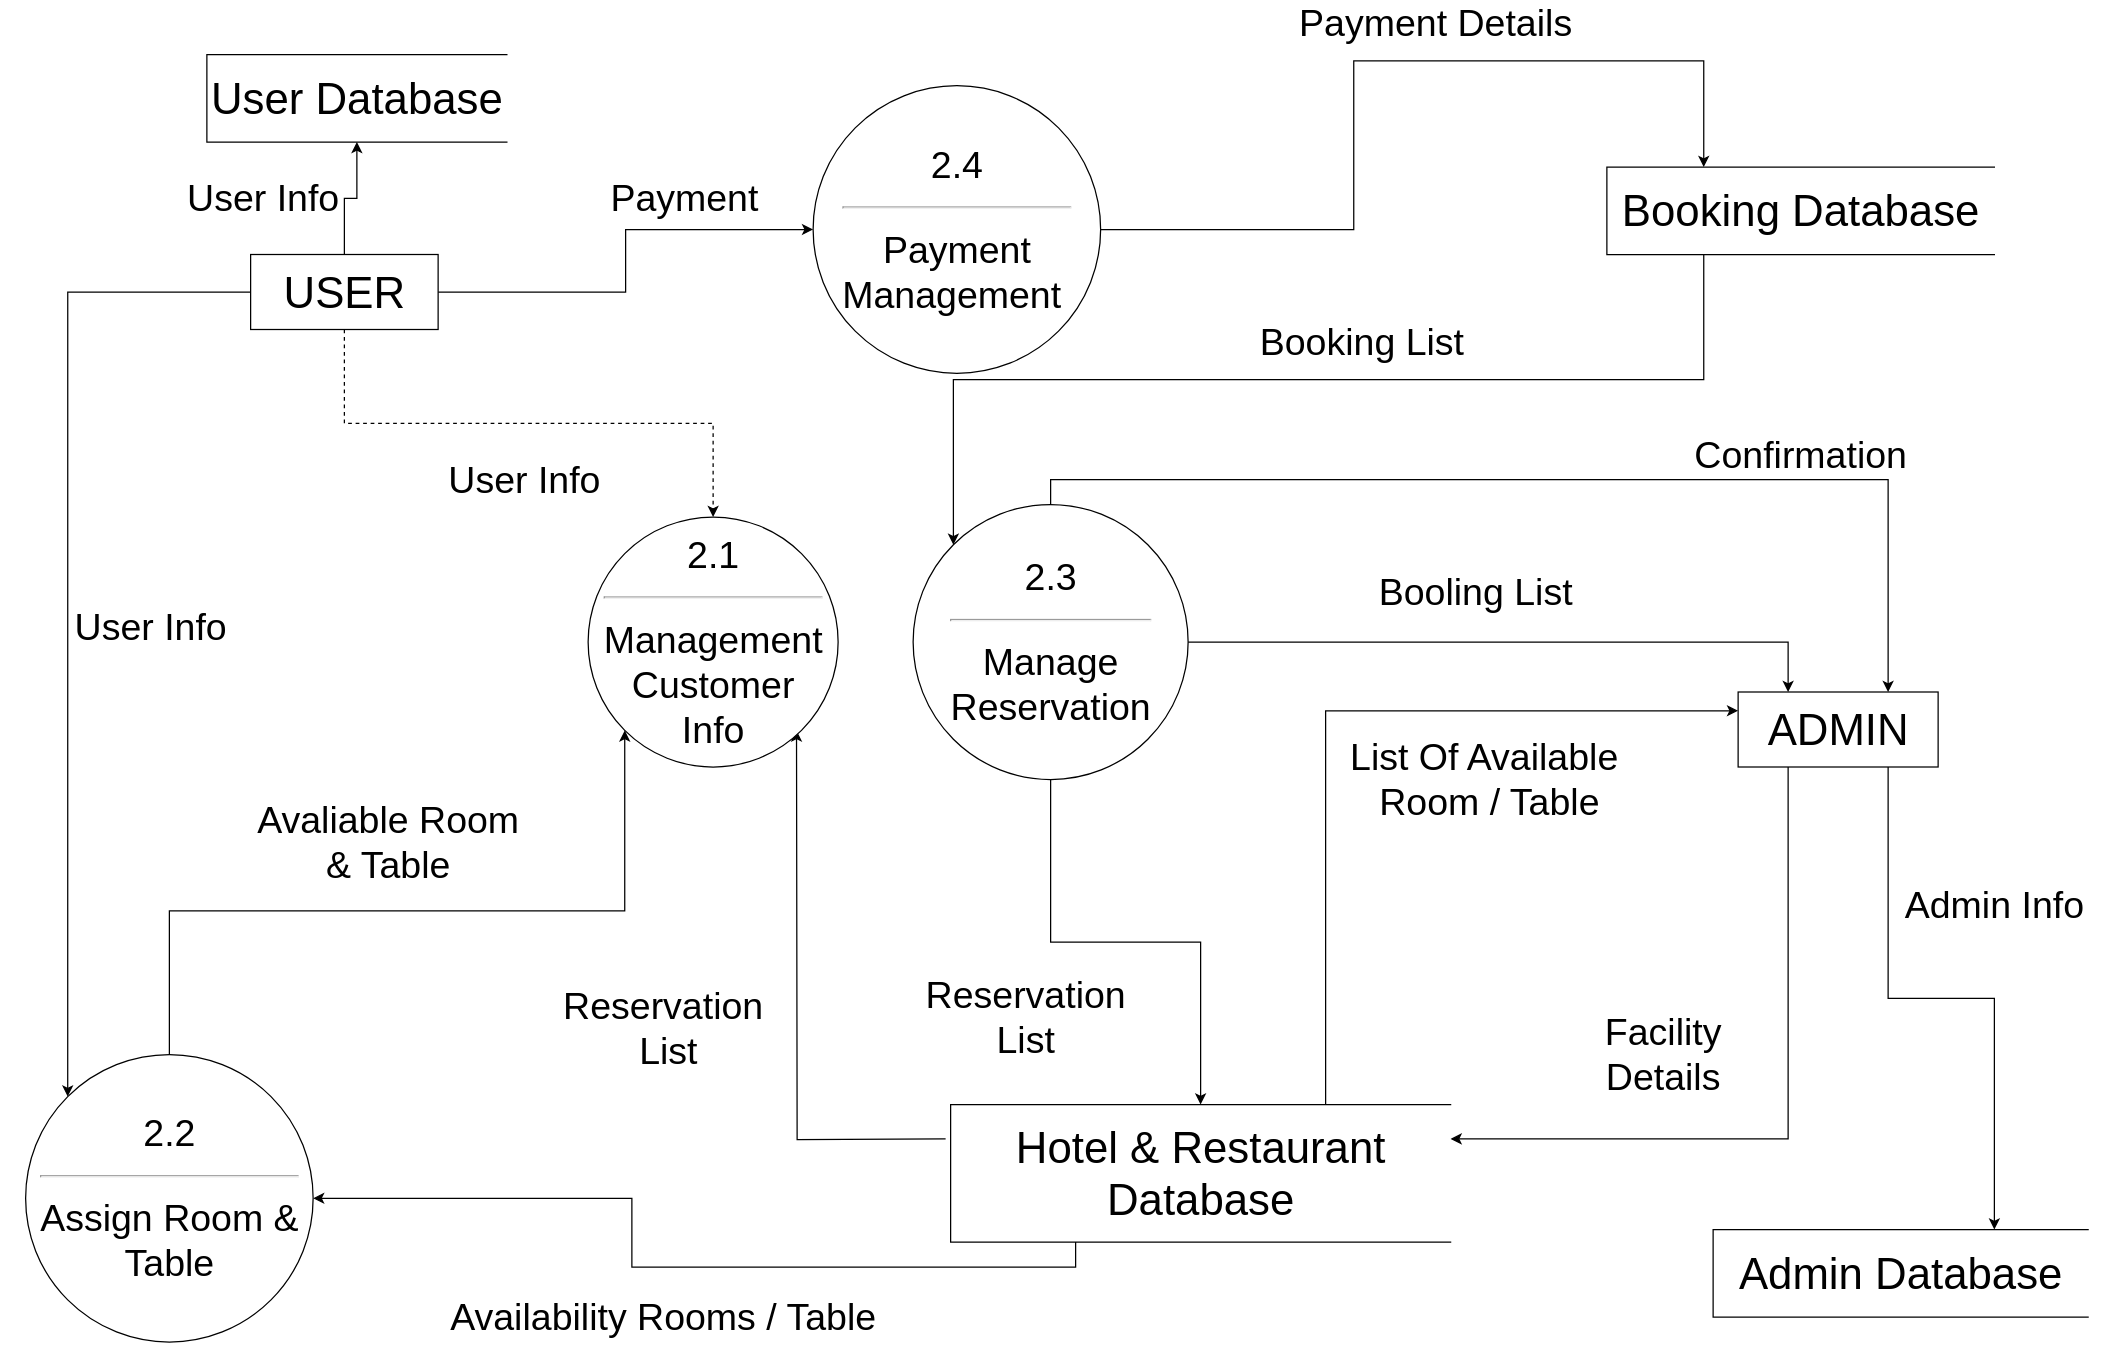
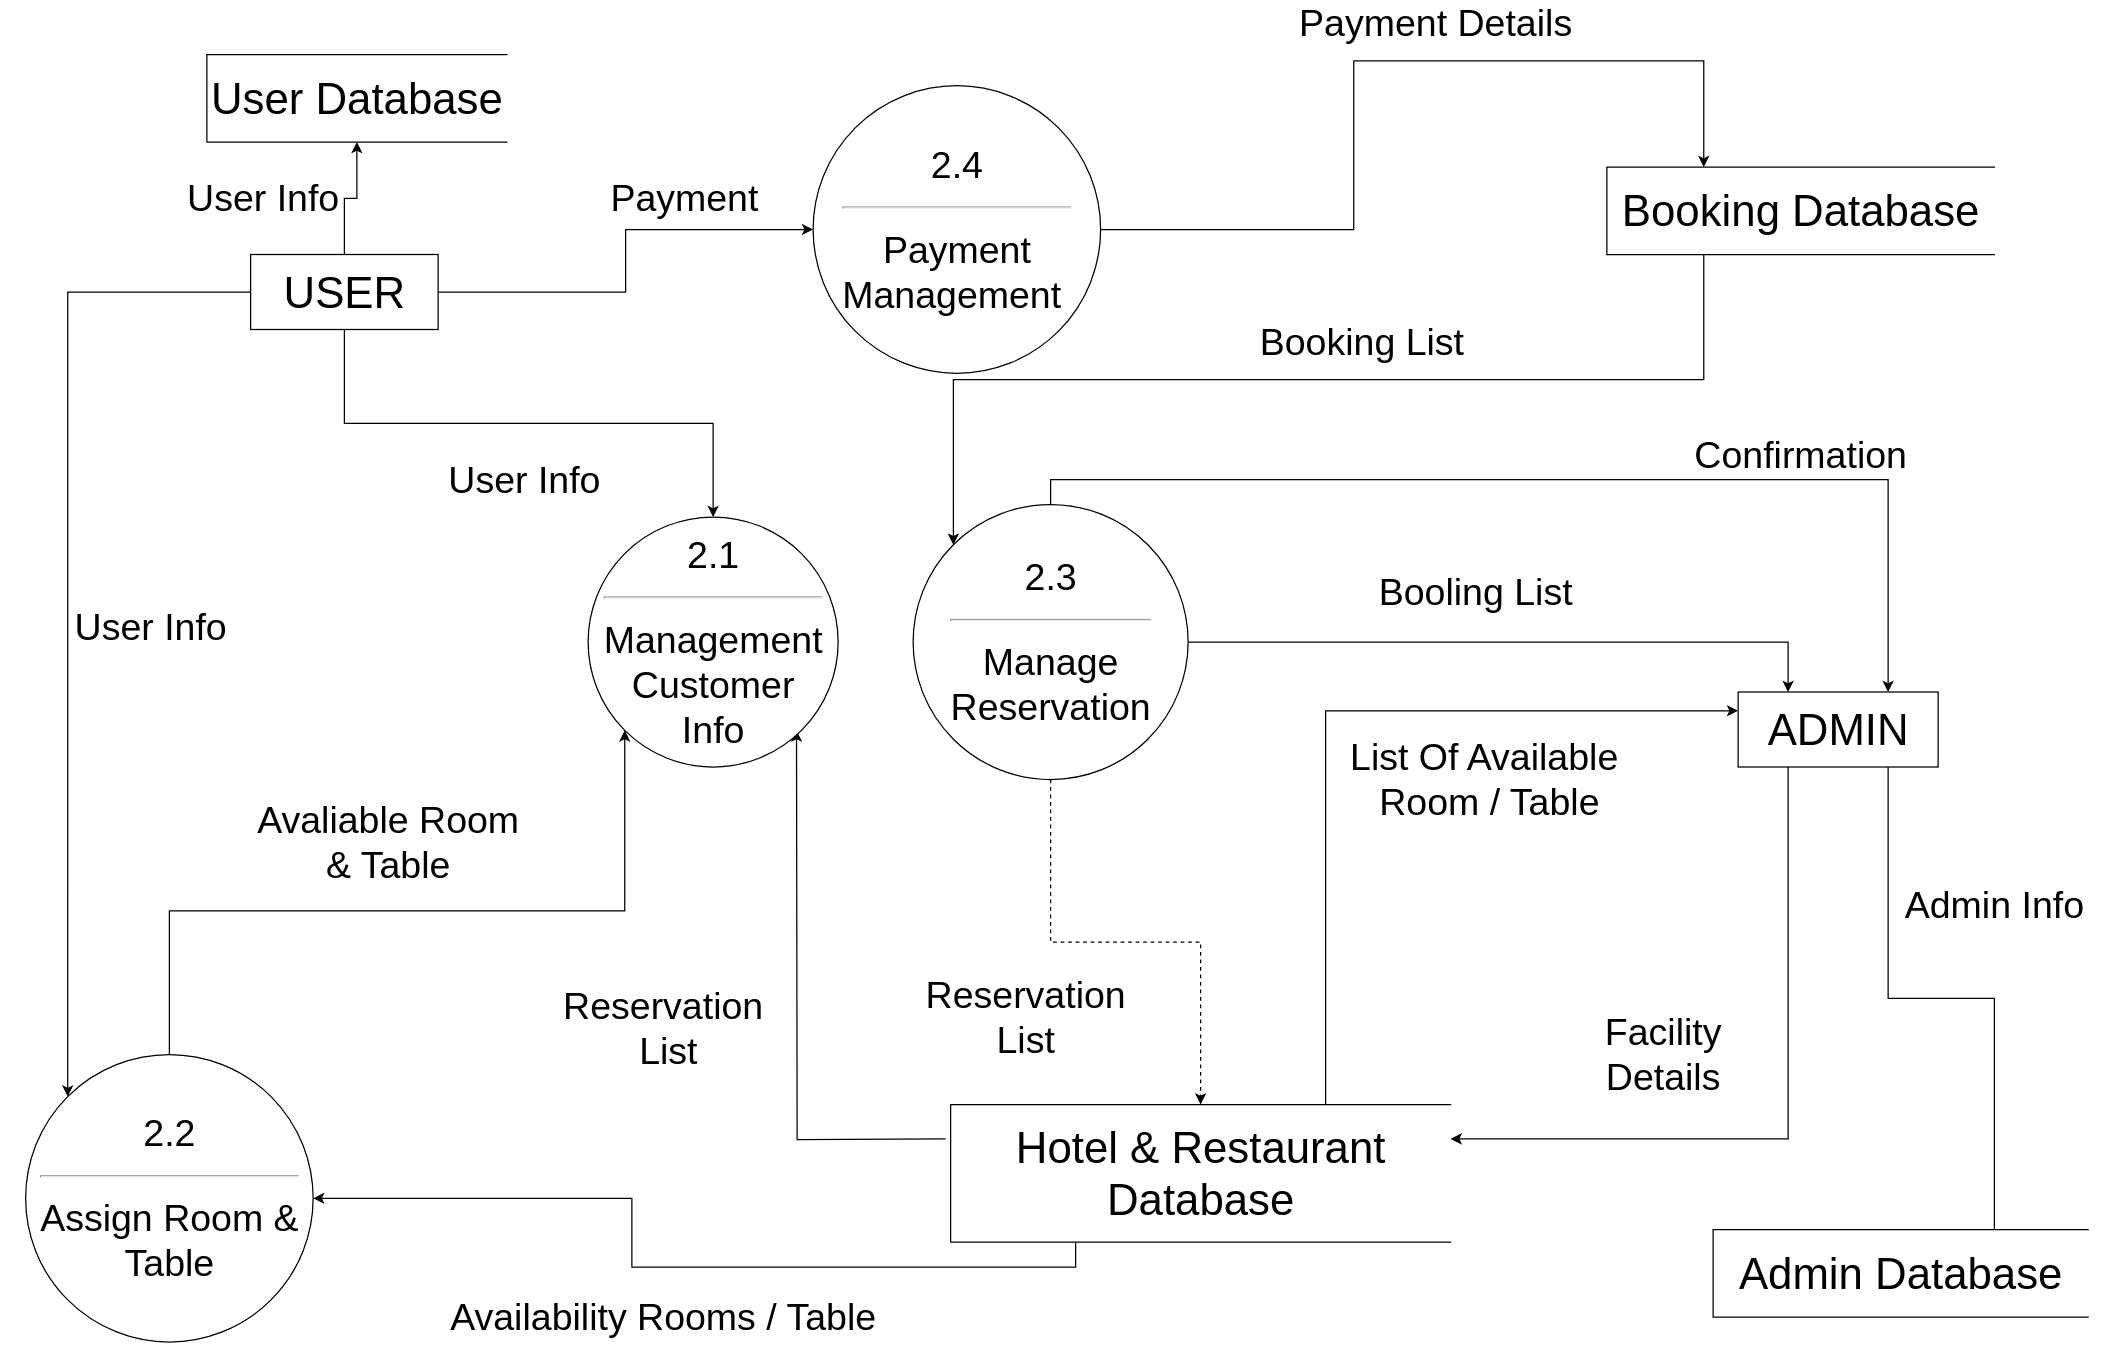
(526, 423) -> (526, 423)
(1121, 942) -> (1121, 942)
(1994, 1219) -> (1994, 1222)
